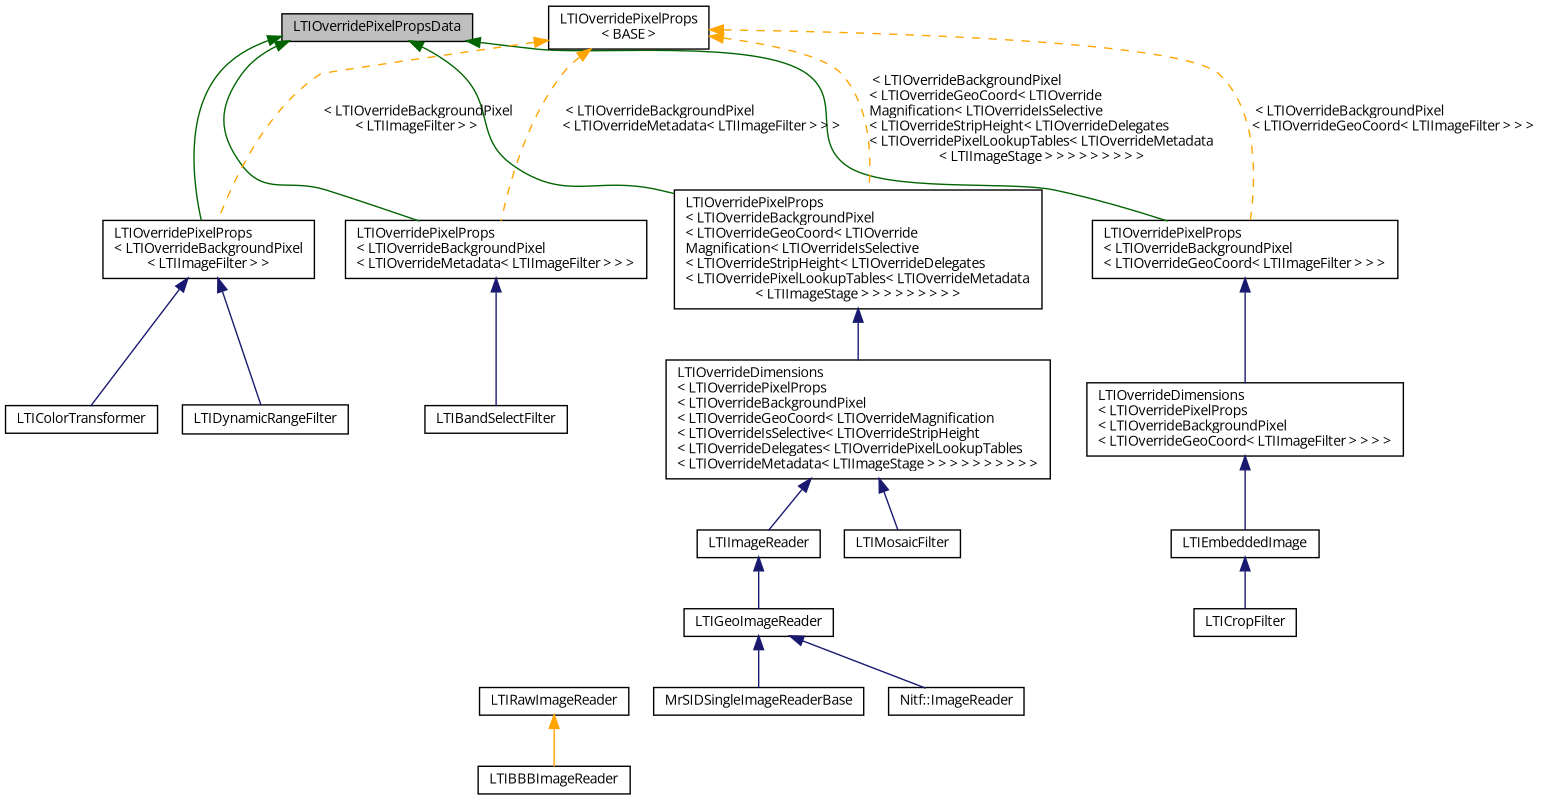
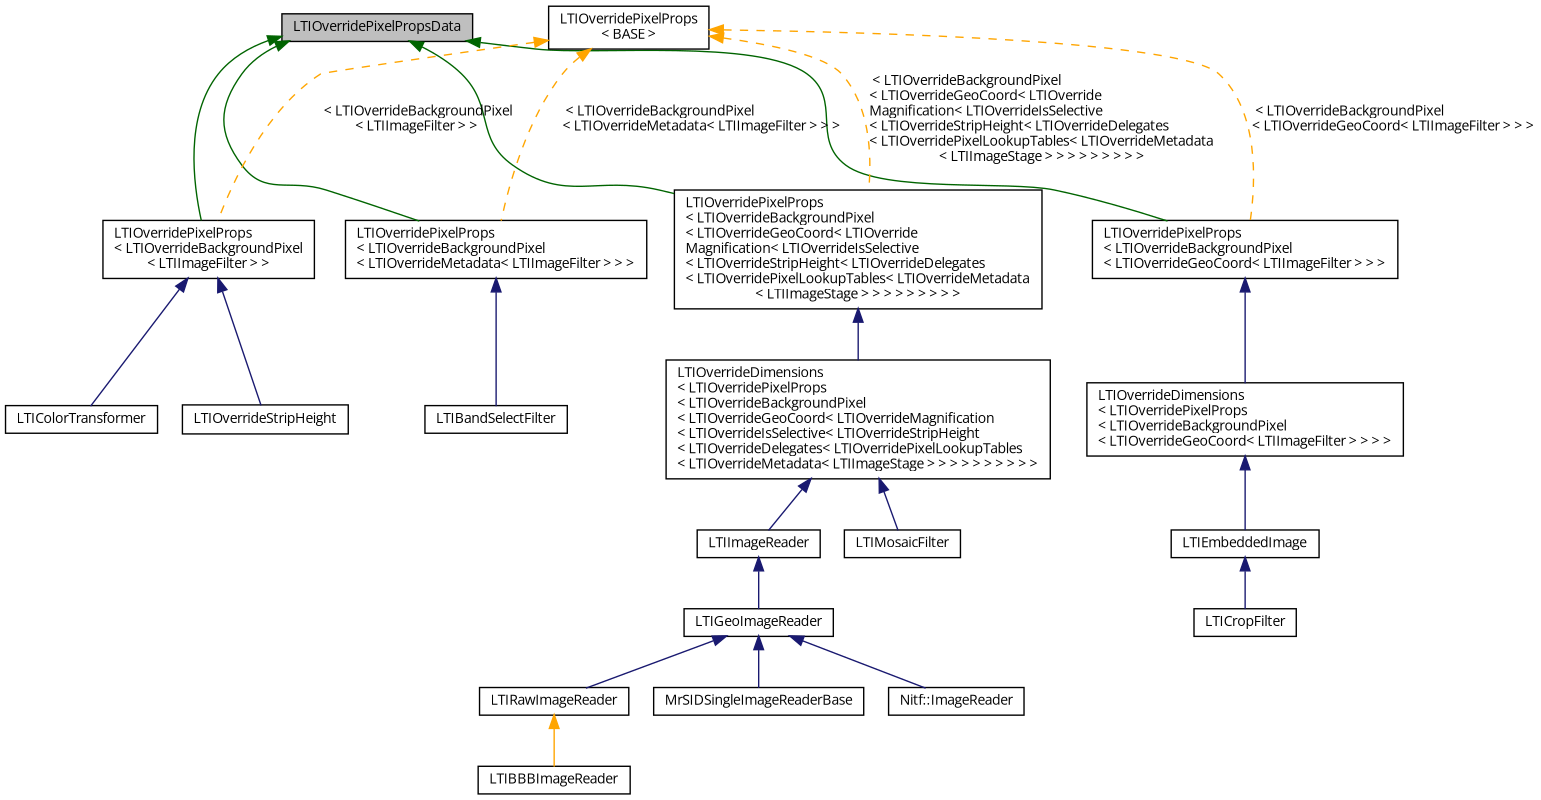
(265, 419) -> (265, 419)
none -> (650, 664)
